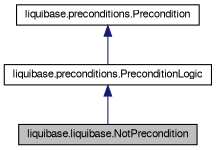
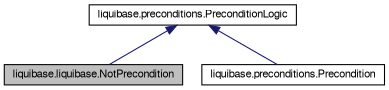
(108, 50) -> (248, 48)
